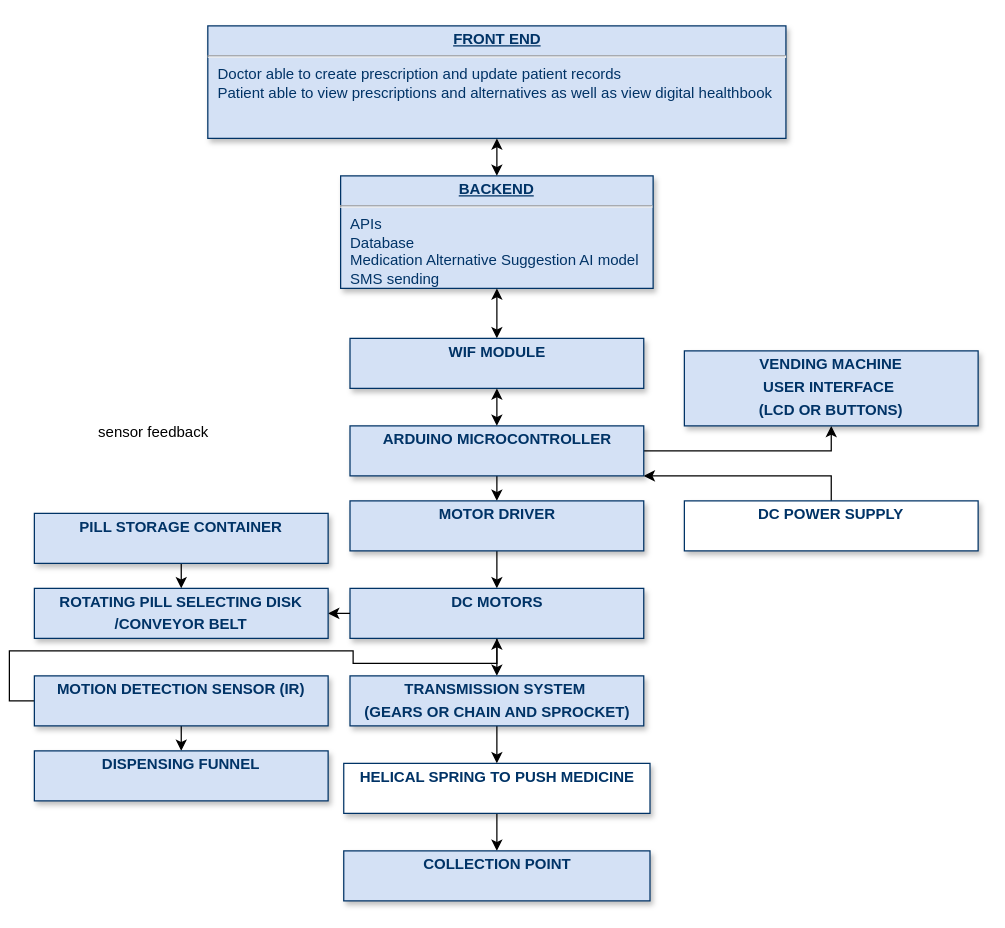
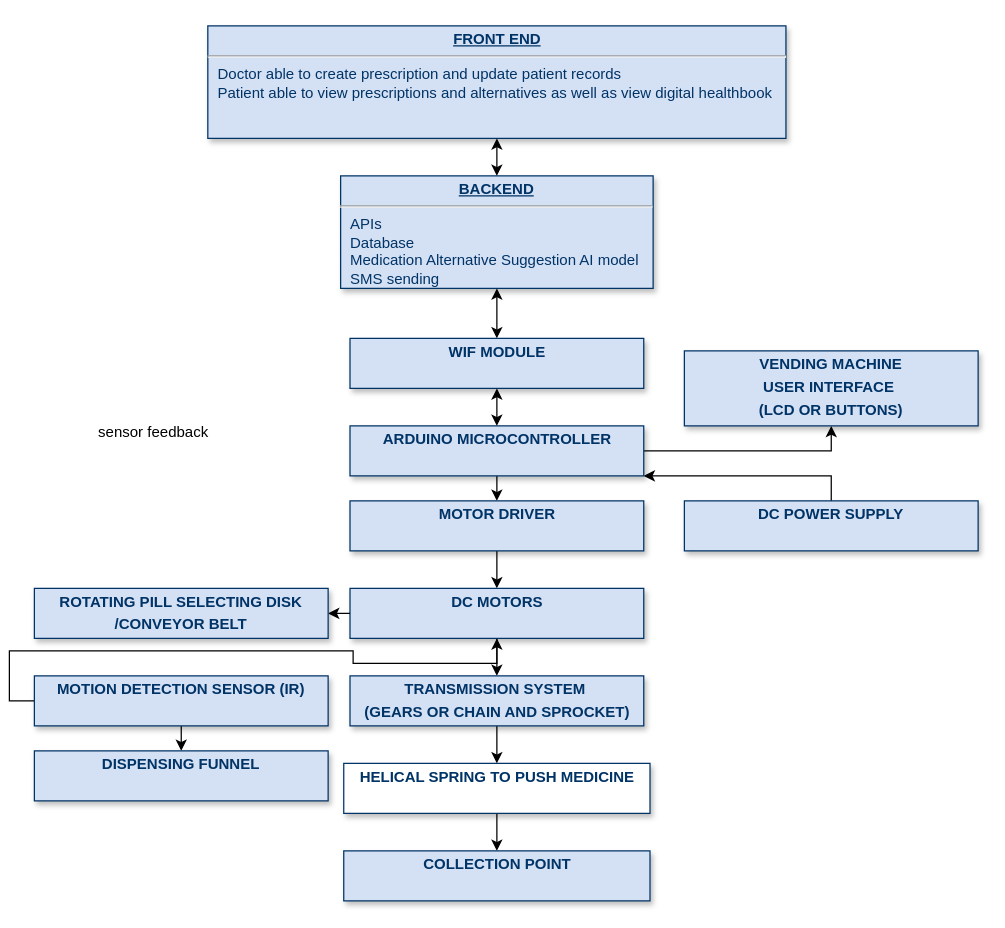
(831, 526) -> (831, 526)
(181, 538) -> none
(181, 571) -> none
